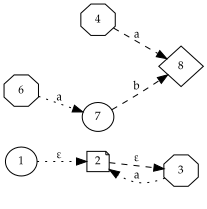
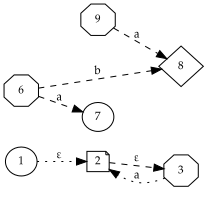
(98, 20) -> (98, 20)
(136, 96) -> (95, 79)
(56, 102) -> (56, 102)
